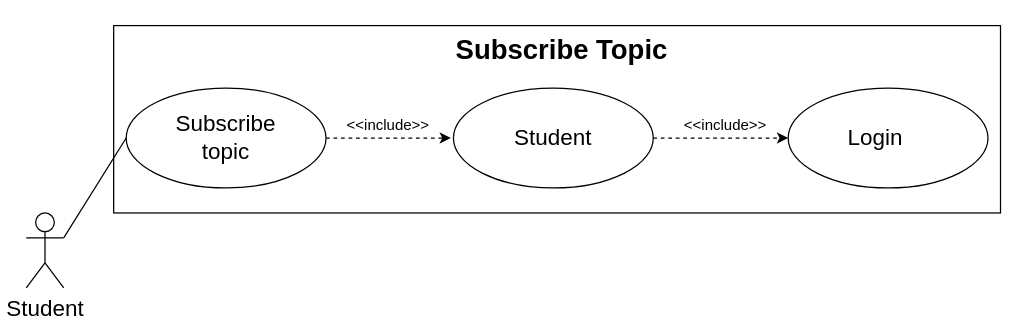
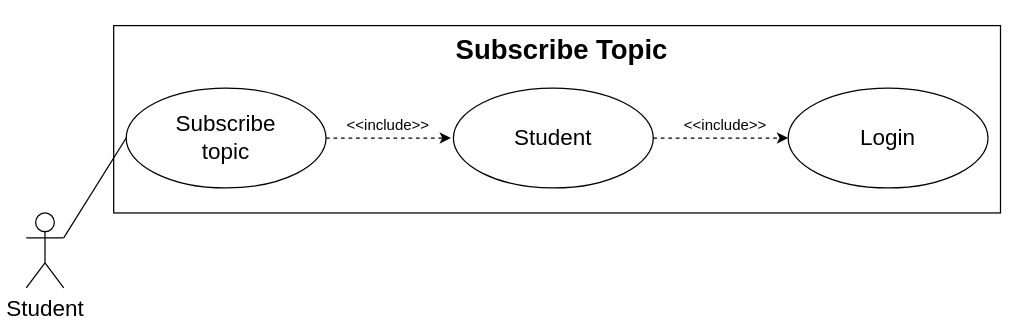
(876, 138) -> (888, 138)
